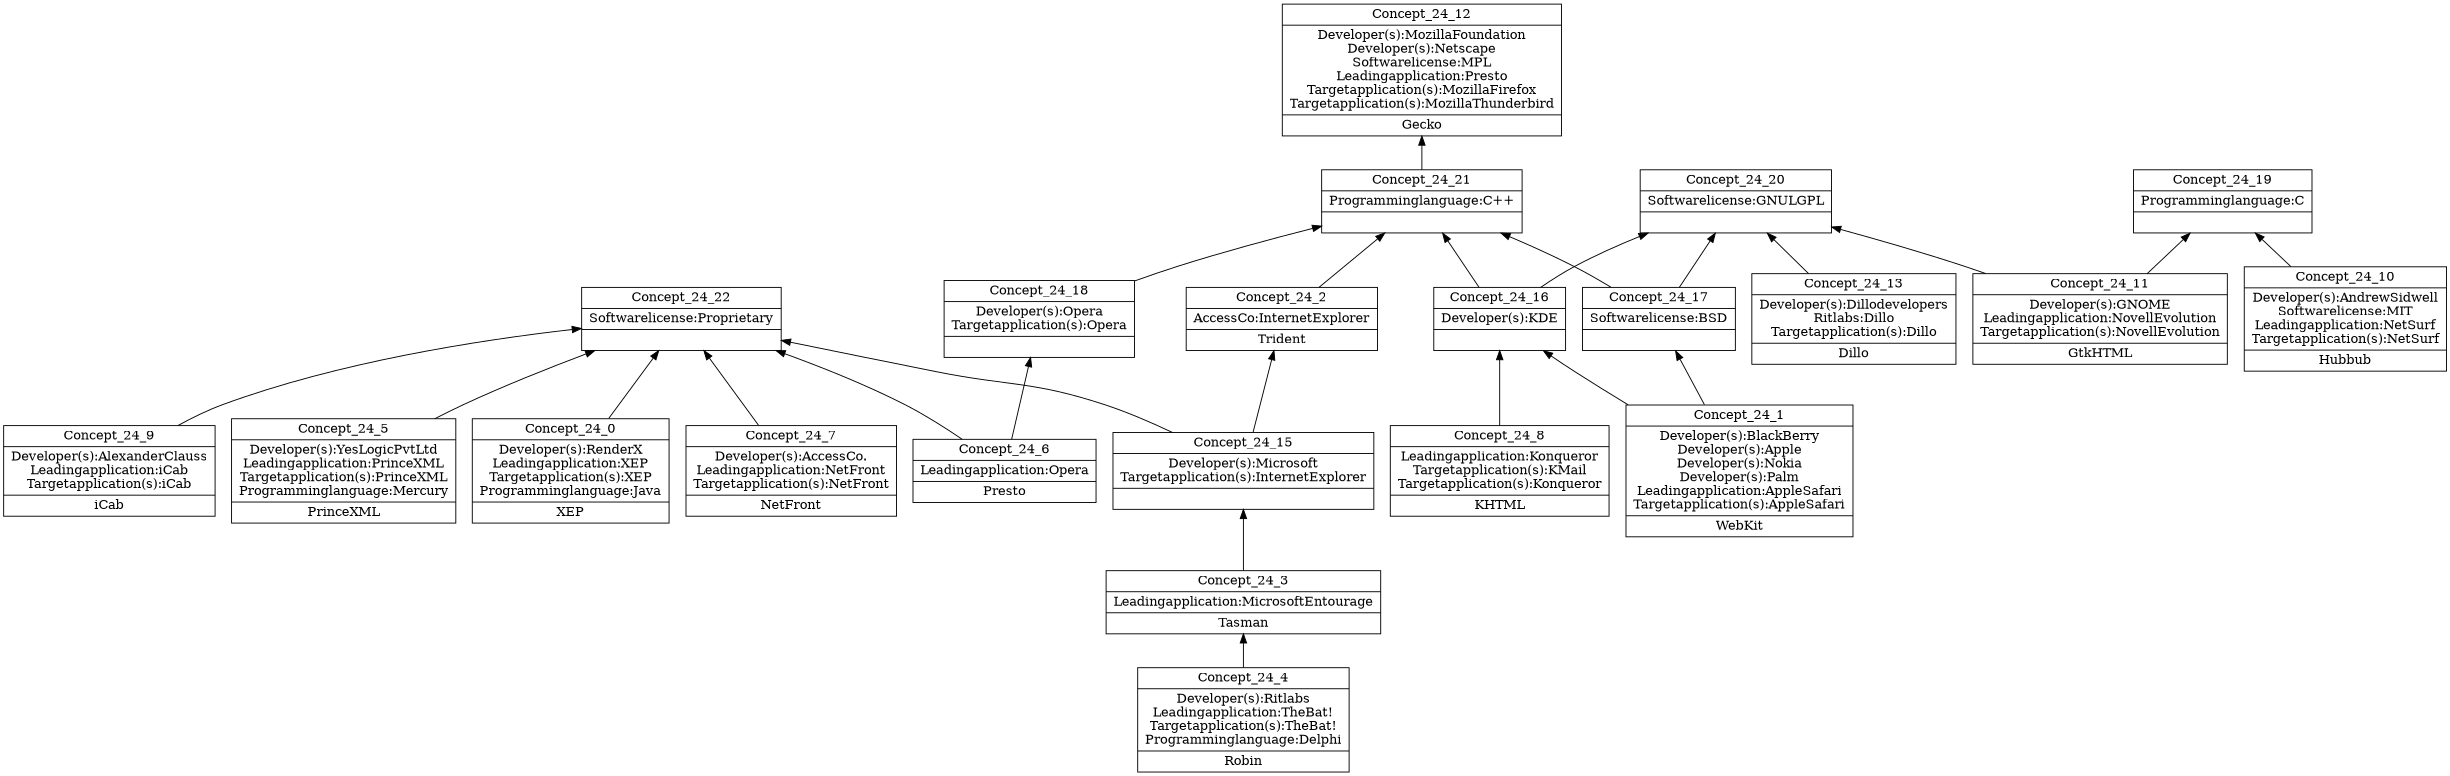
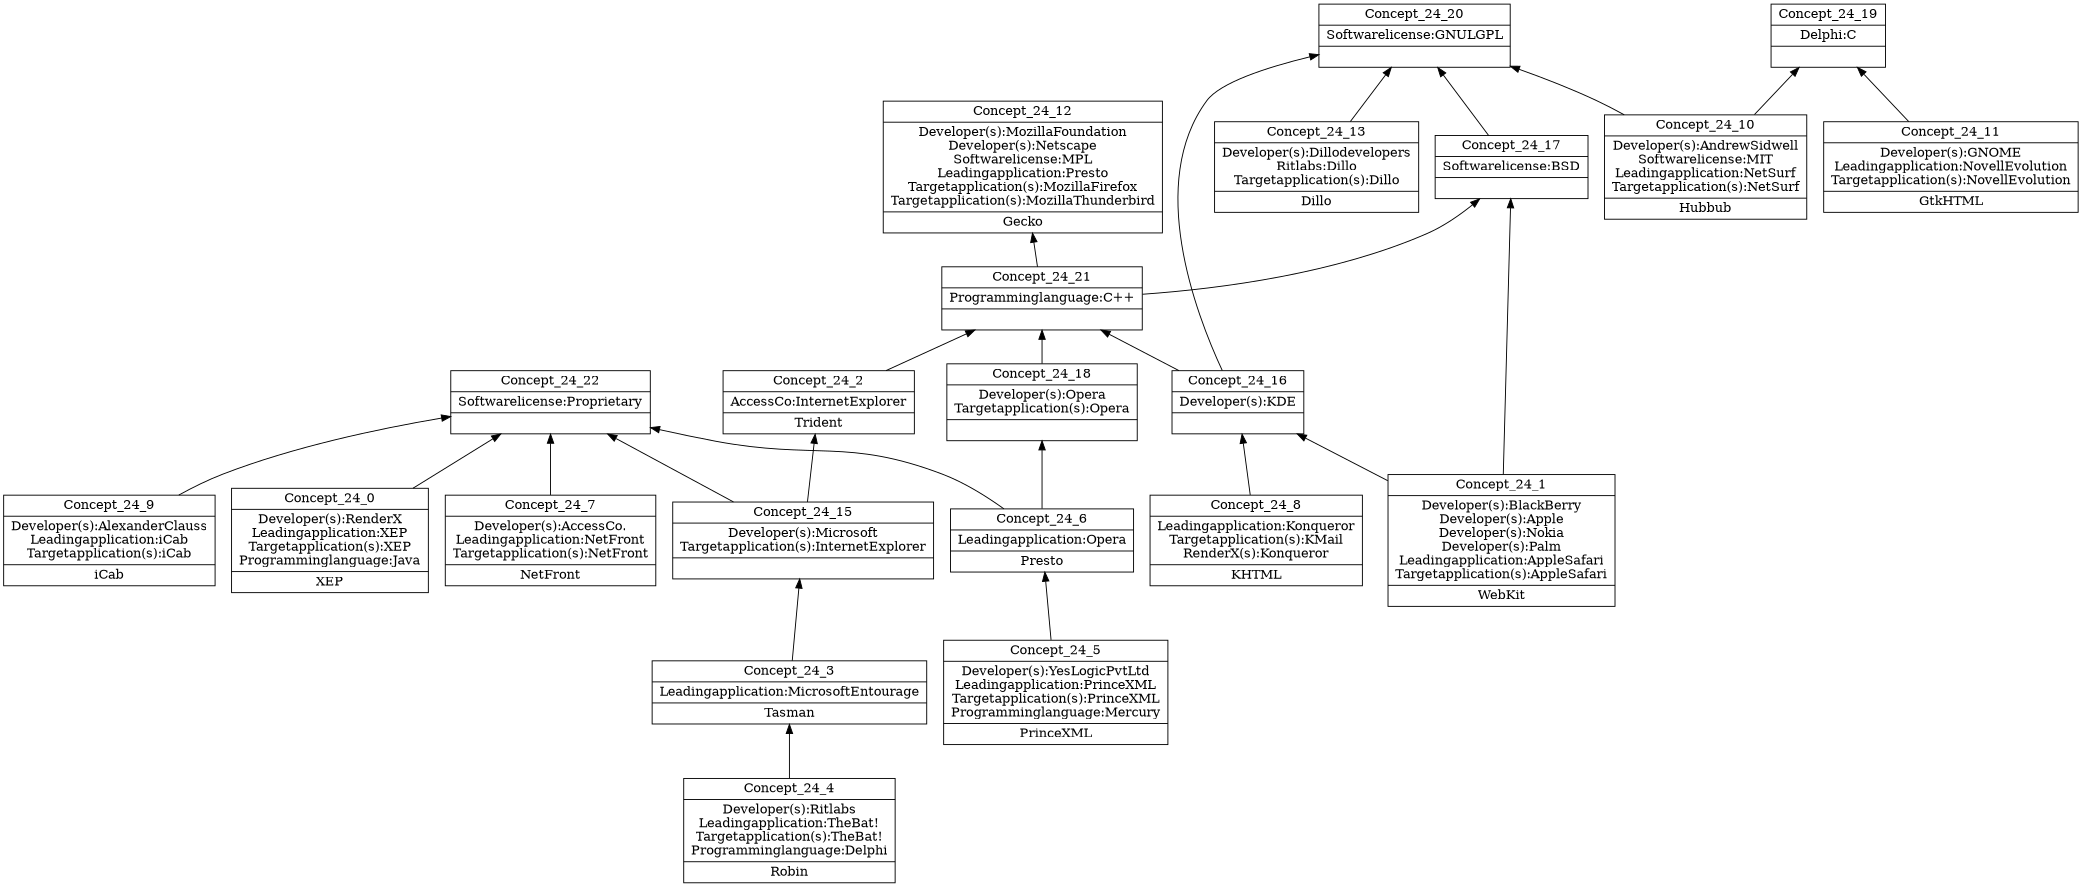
(2223, 201) -> (1828, 35)
(1914, 250) -> (1573, 90)
(1561, 260) -> (1314, 270)
(510, 384) -> (1048, 611)
(1500, 484) -> (1256, 554)
